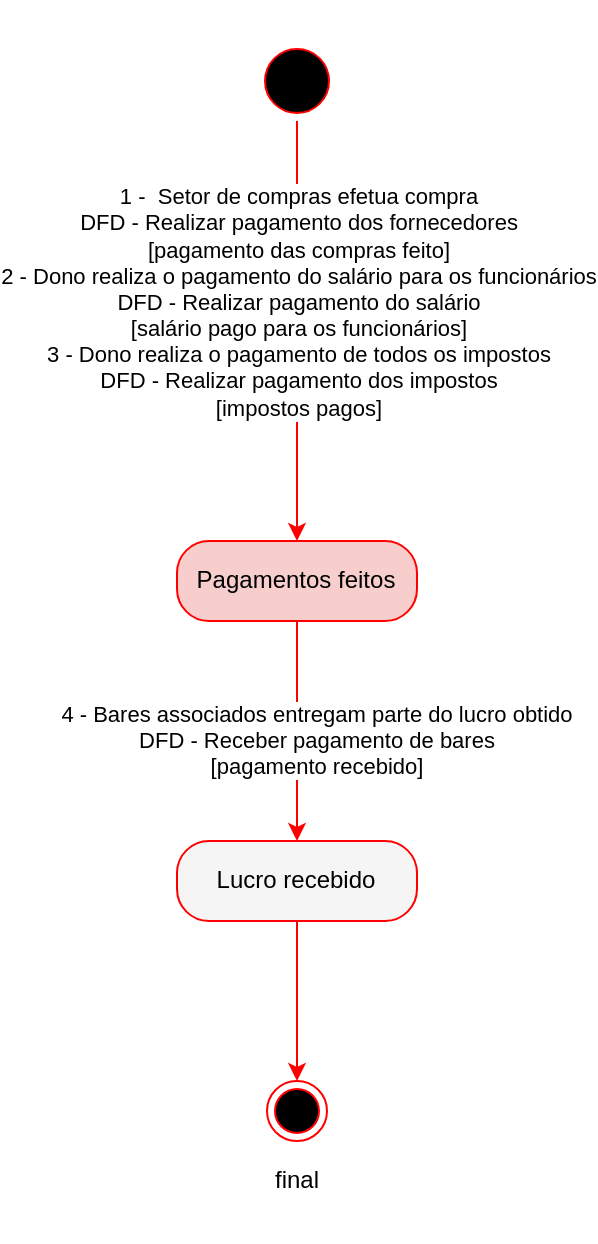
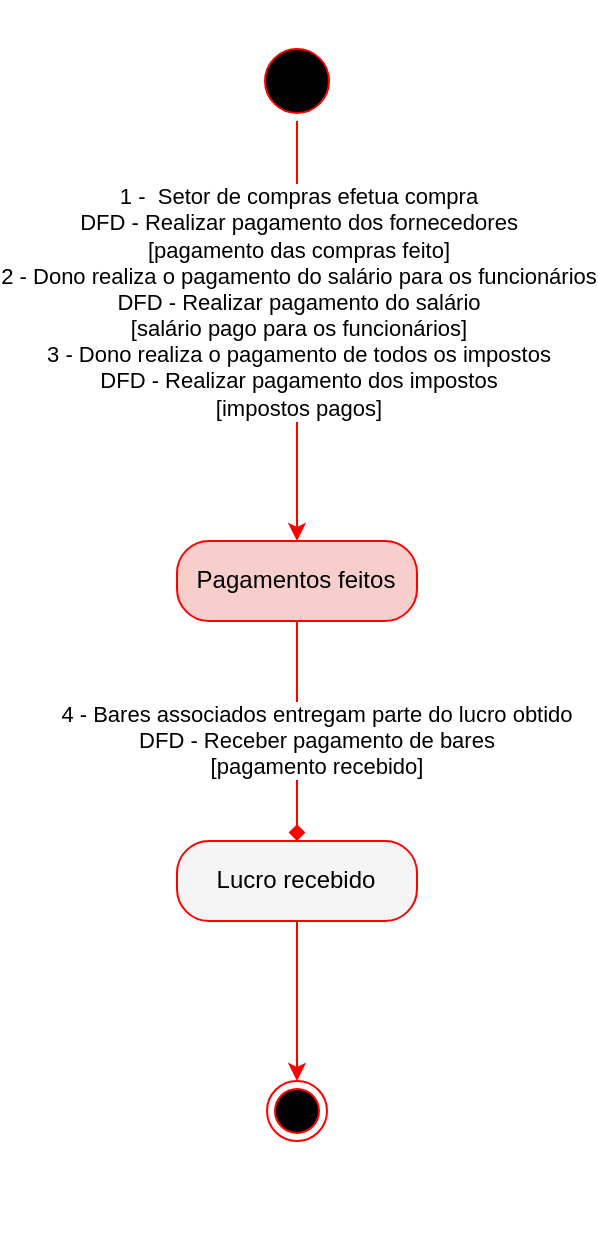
(297, 826) -> (297, 825)
(297, 1181) -> none
